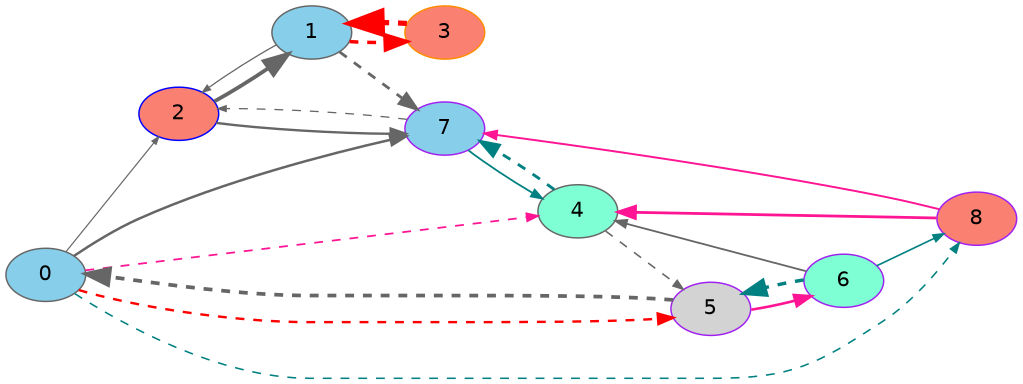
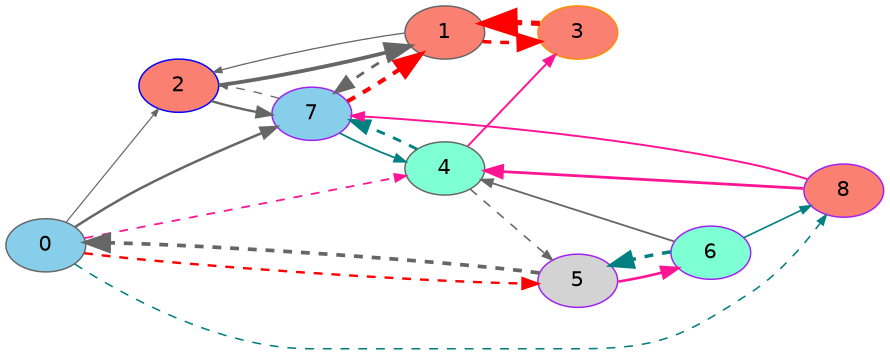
(312, 33) -> (445, 33)
none -> (374, 86)
none -> (507, 105)
